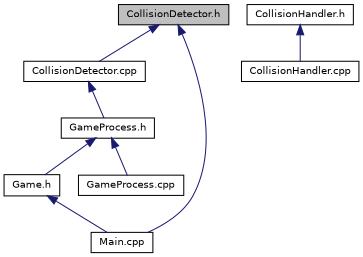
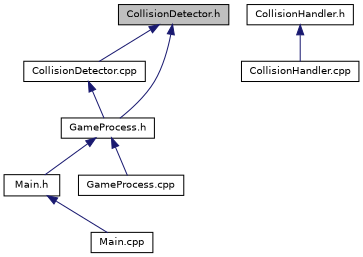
(206, 144) -> (154, 82)
(32, 185) -> (32, 185)
